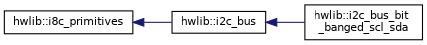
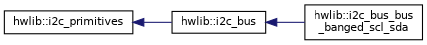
(69, 22) -> (69, 22)
(364, 22) -> (364, 22)
